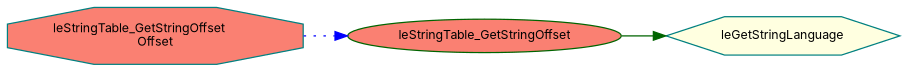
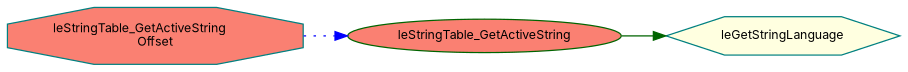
(155, 36) -> (155, 36)
(484, 36) -> (484, 36)
